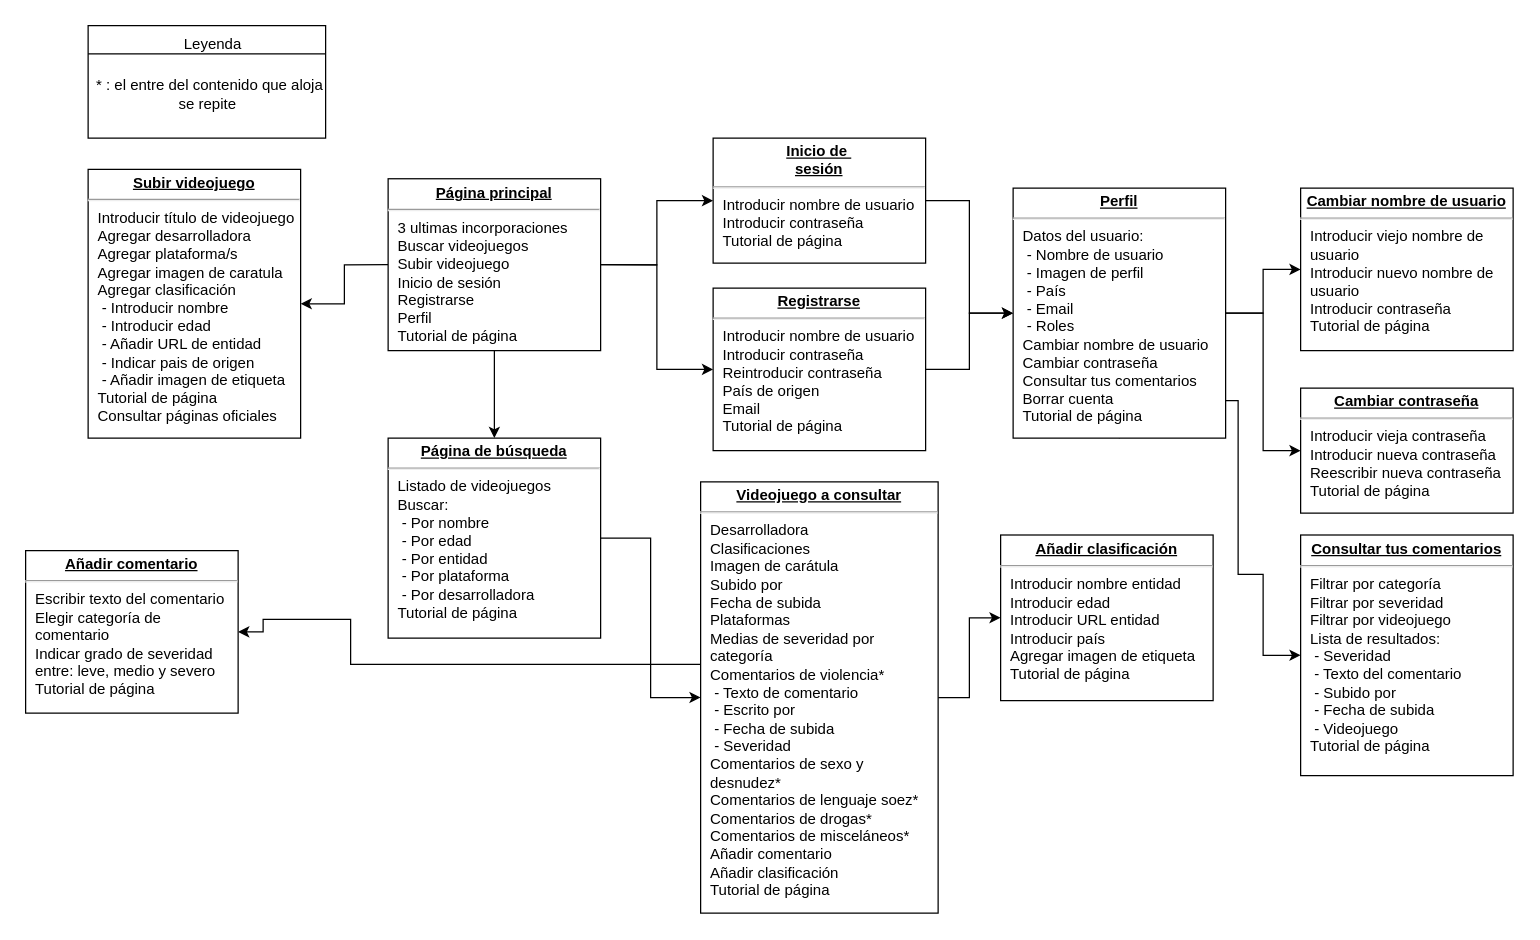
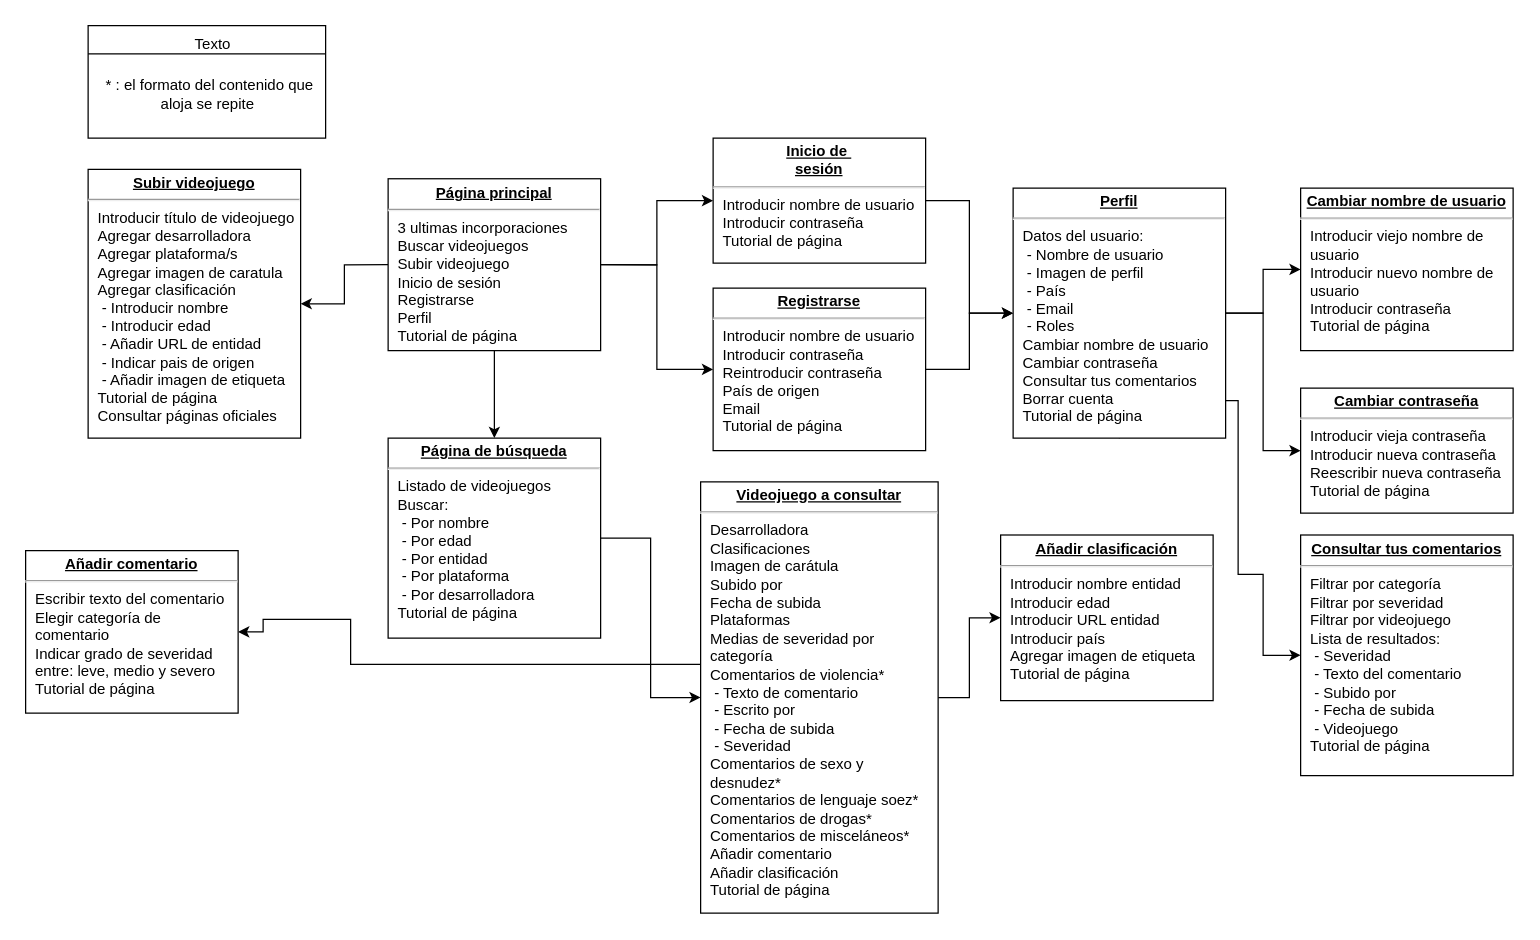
(213, 44) -> (213, 44)
(210, 94) -> (210, 94)
